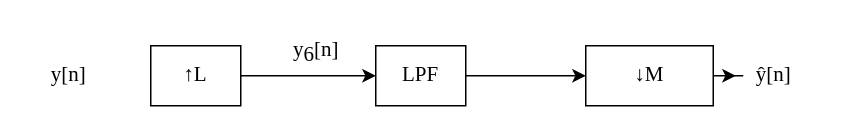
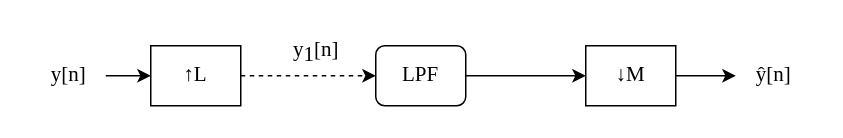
(317, 53) -> (317, 53)
none -> (134, 76)
(304, 76) -> (304, 76)
(421, 76) -> (421, 76)
(650, 76) -> (631, 76)
